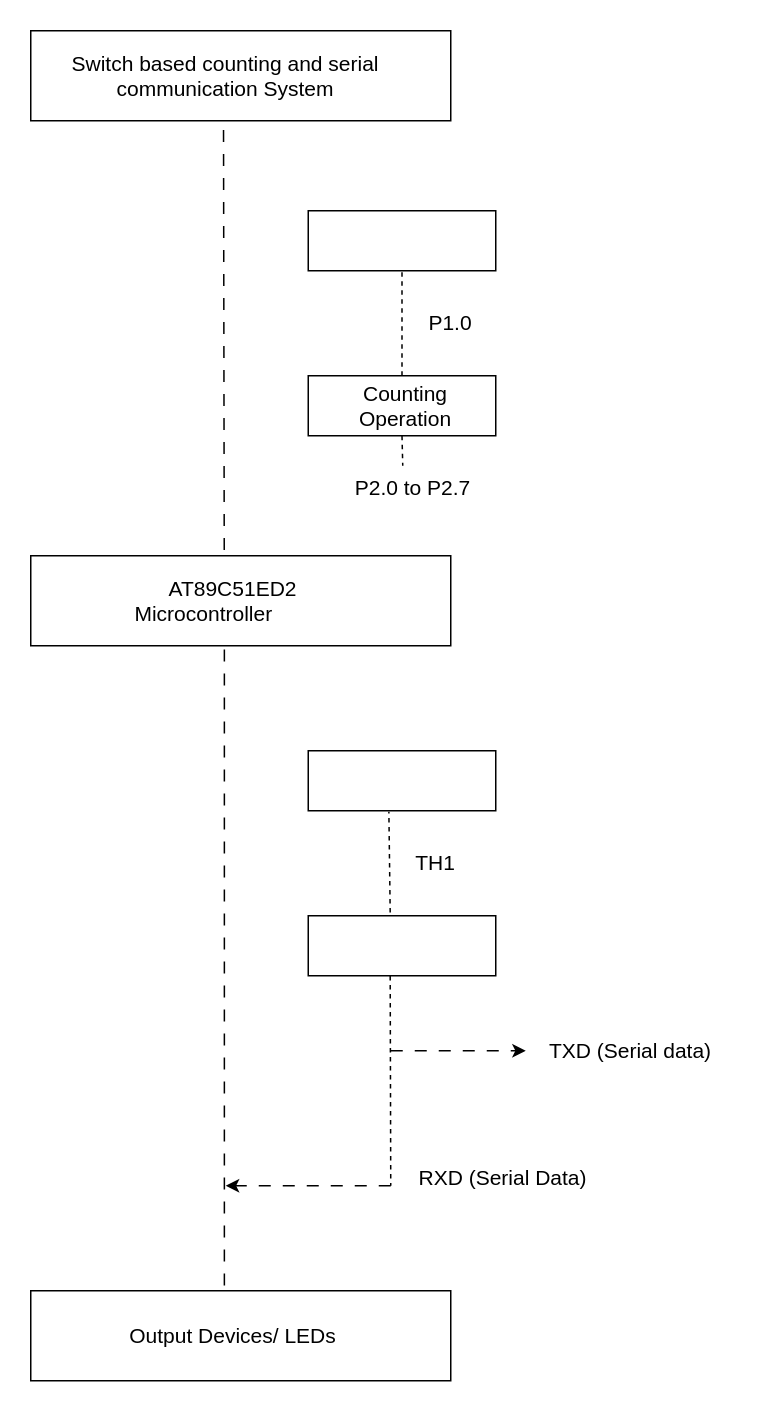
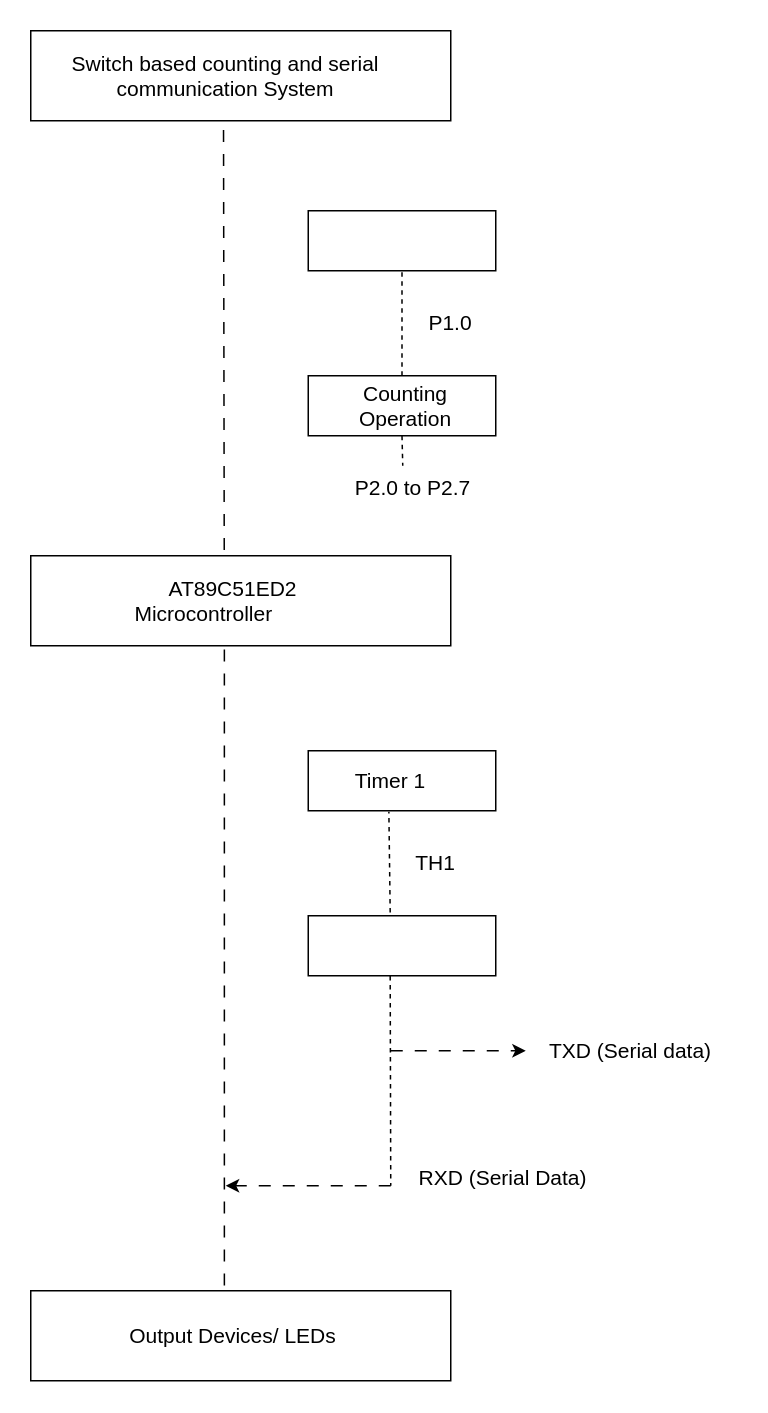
none -> (391, 781)
